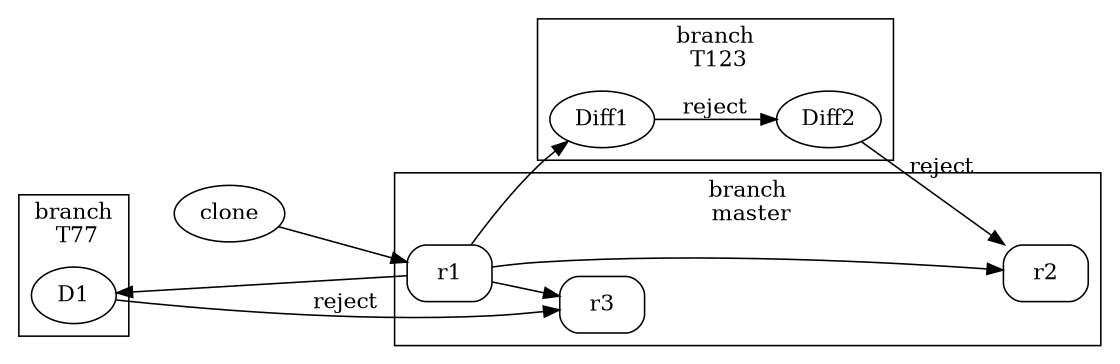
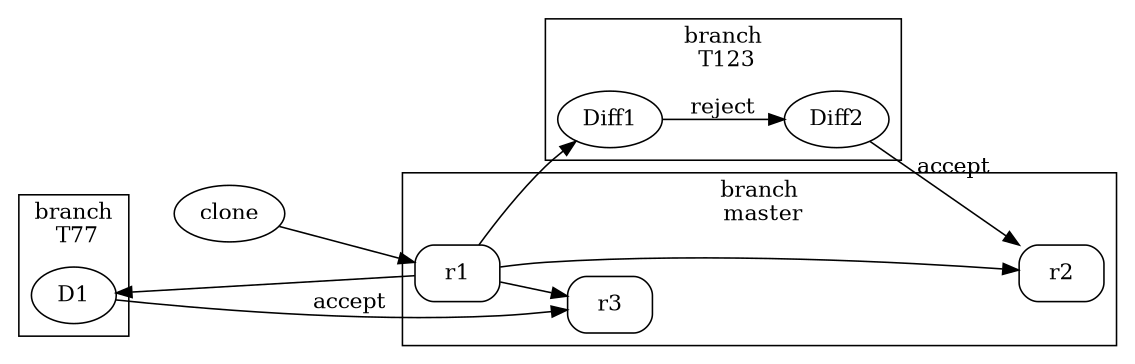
(942, 167) -> (954, 167)
(346, 302) -> (350, 302)
